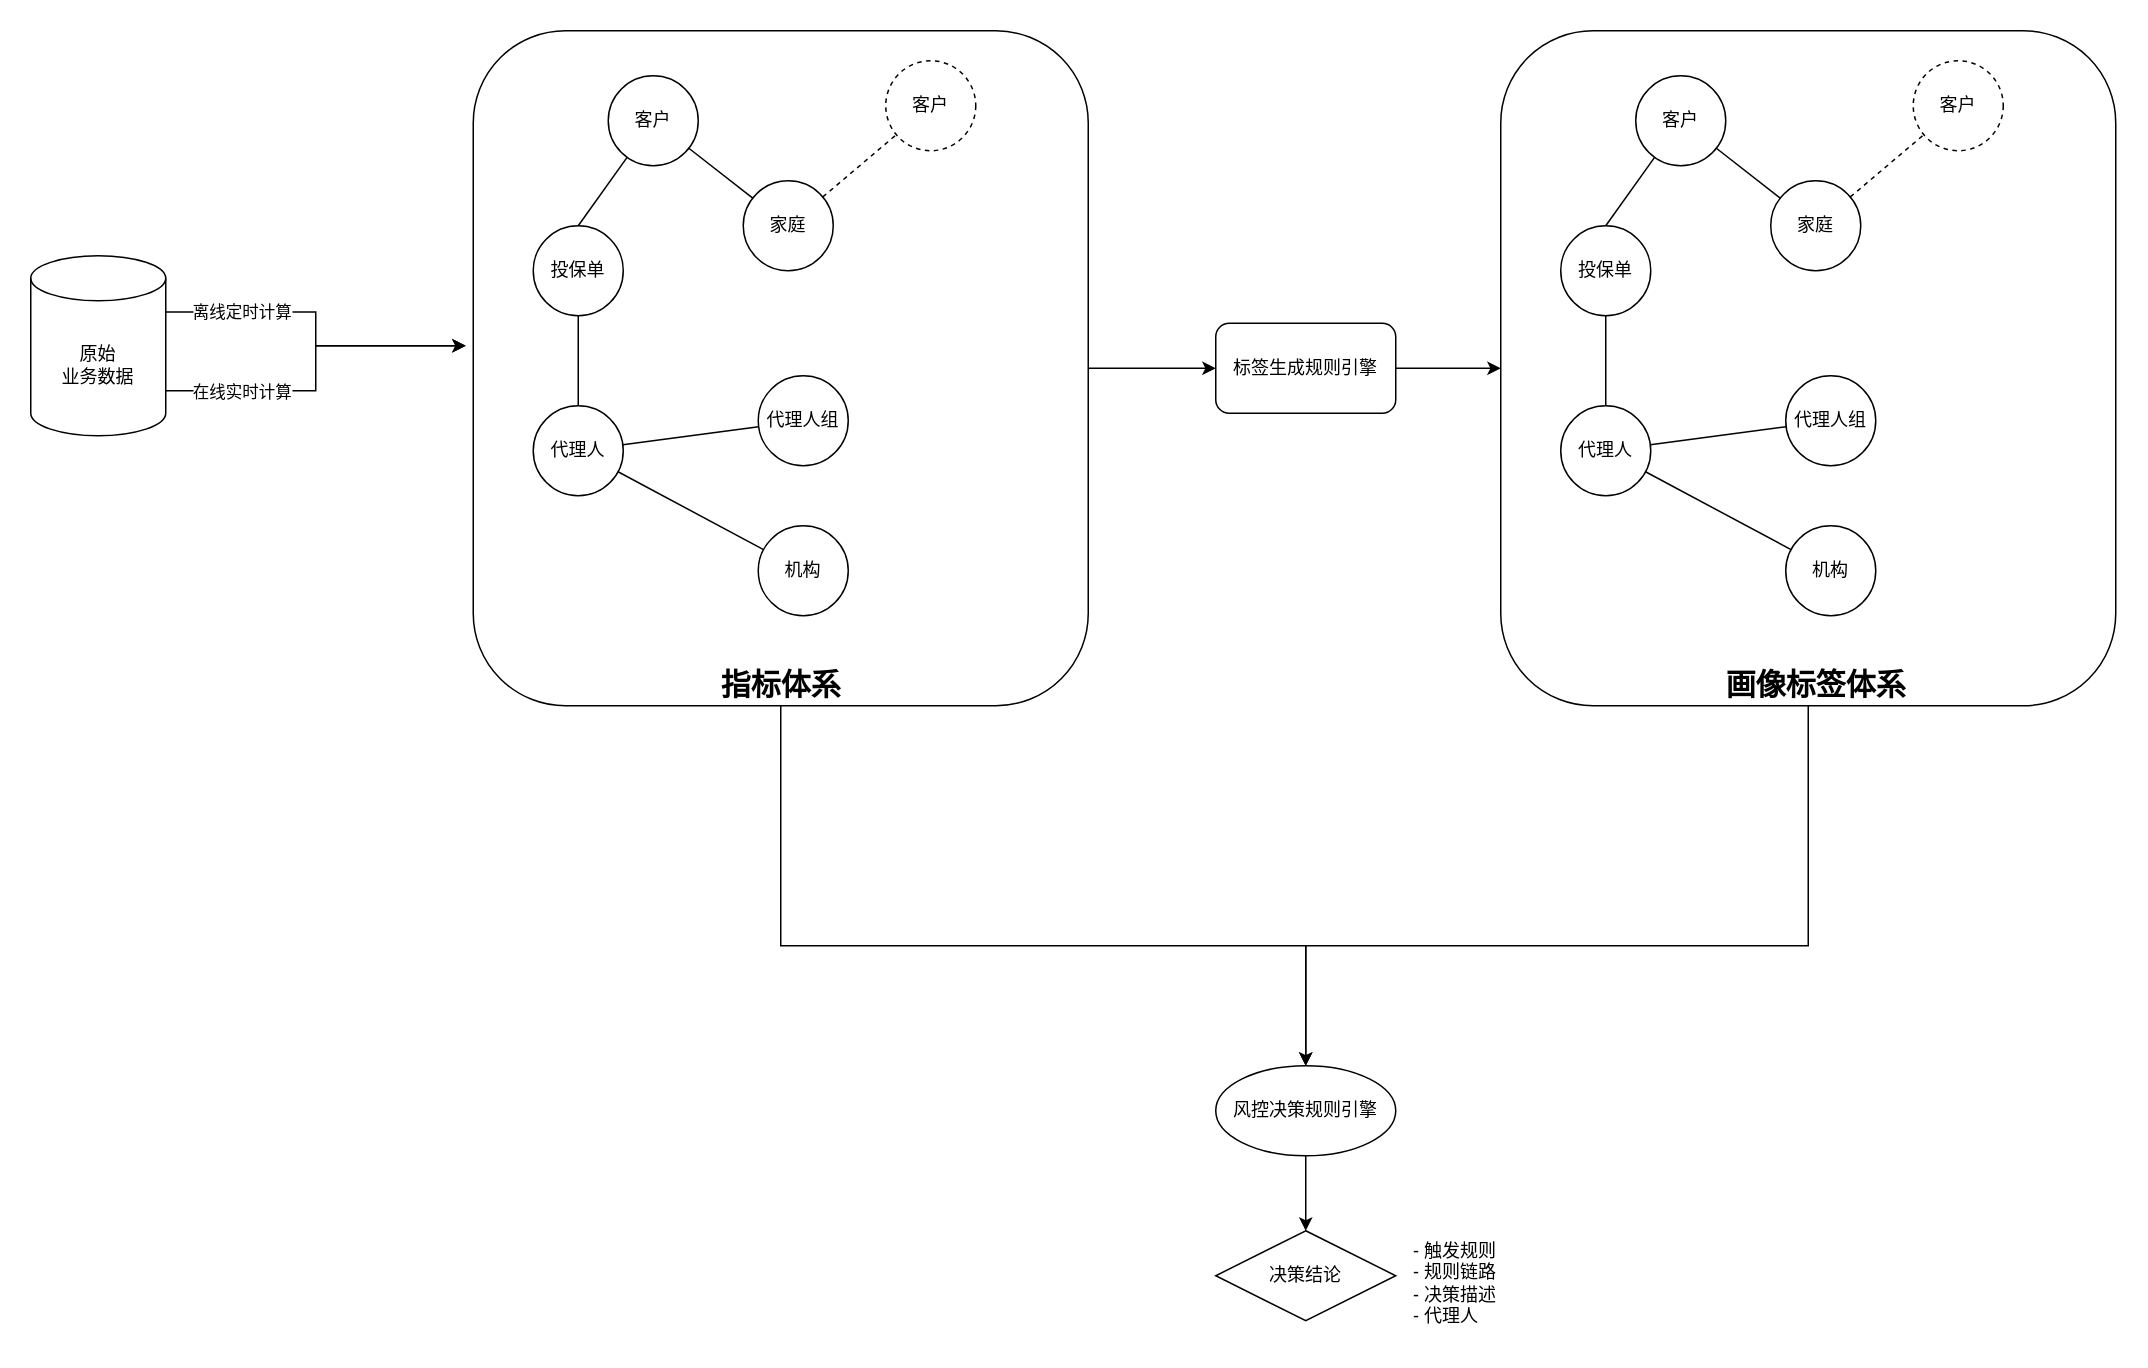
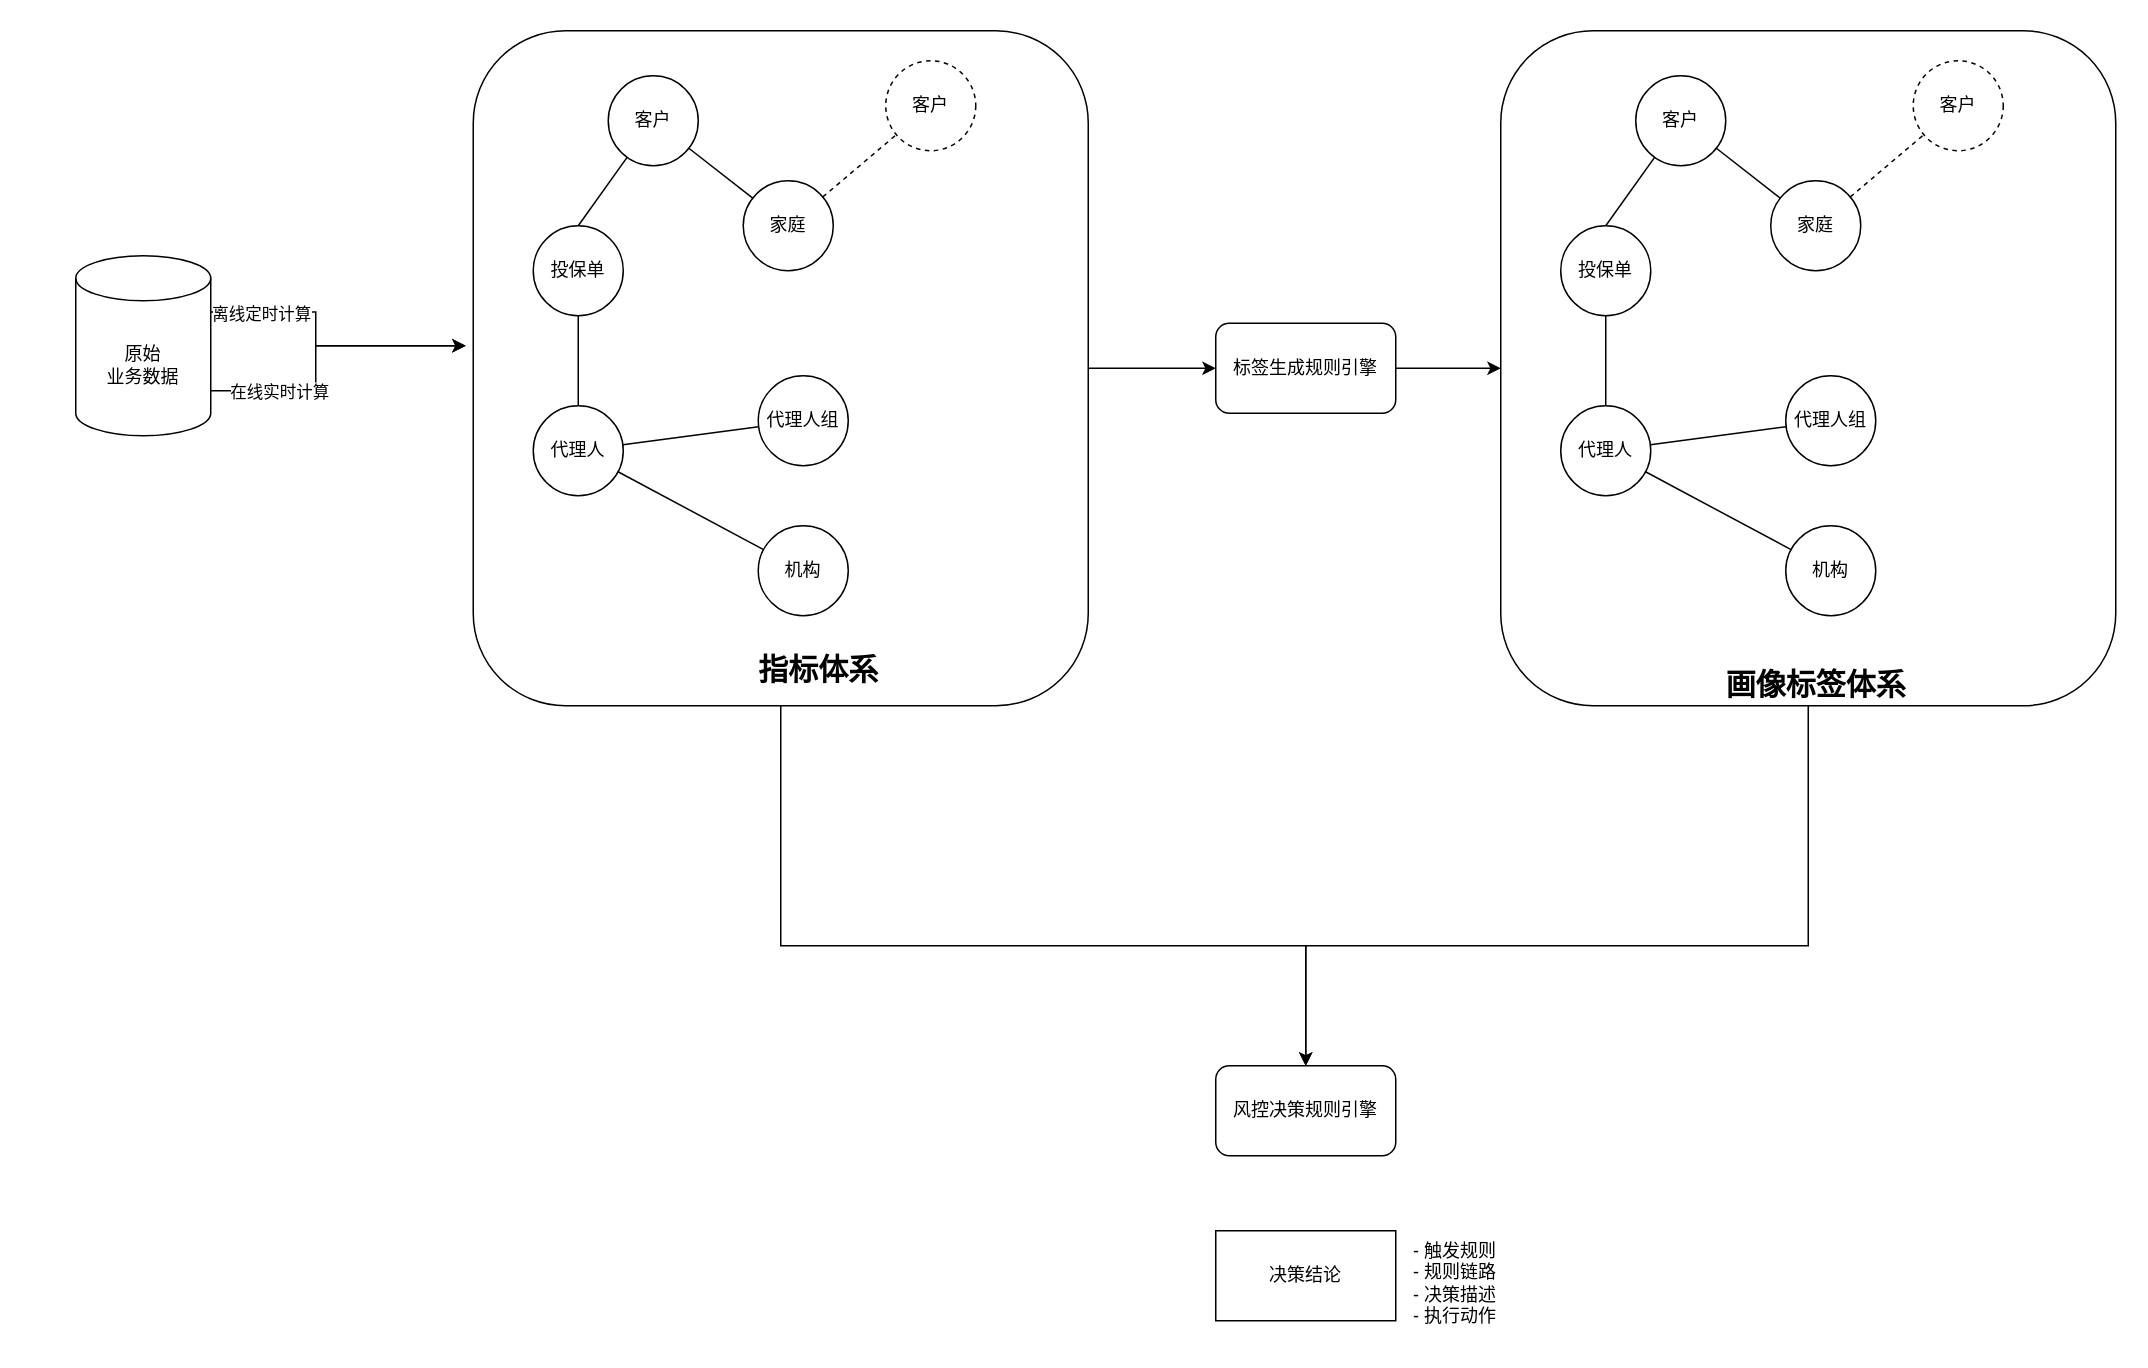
(98, 346) -> (143, 346)
(781, 683) -> (818, 668)
(1306, 1111) -> (1306, 1111)
(1306, 1188) -> none
(1306, 1276) -> (1306, 1276)
(1457, 1283) -> (1457, 1283)
